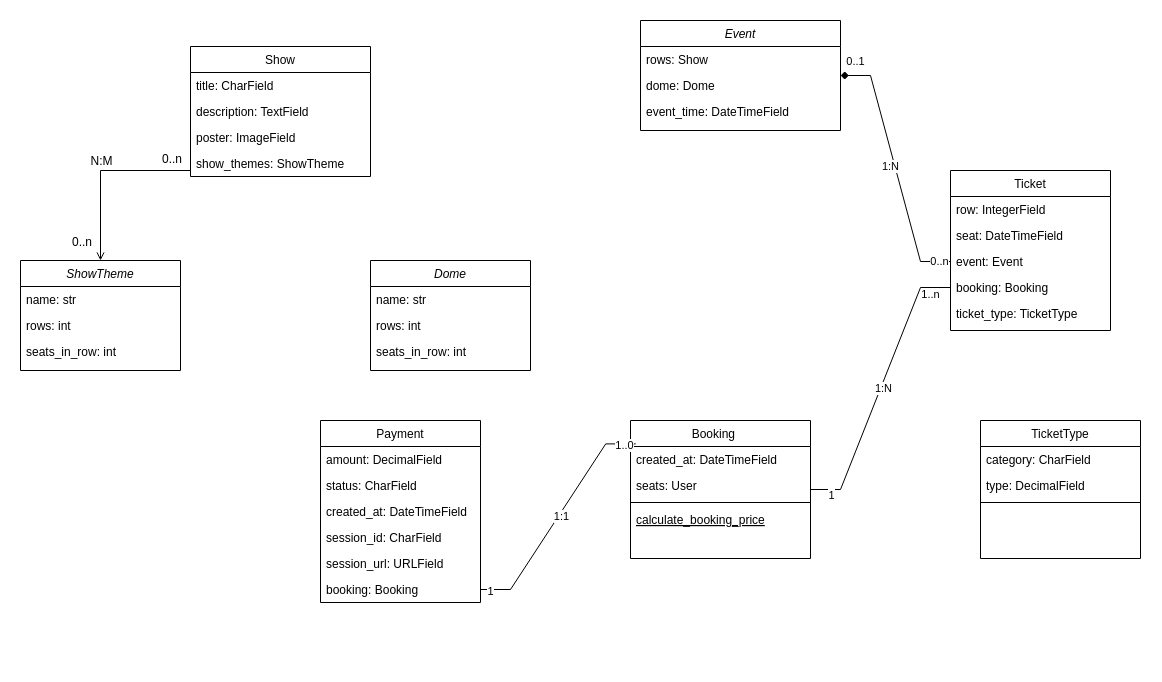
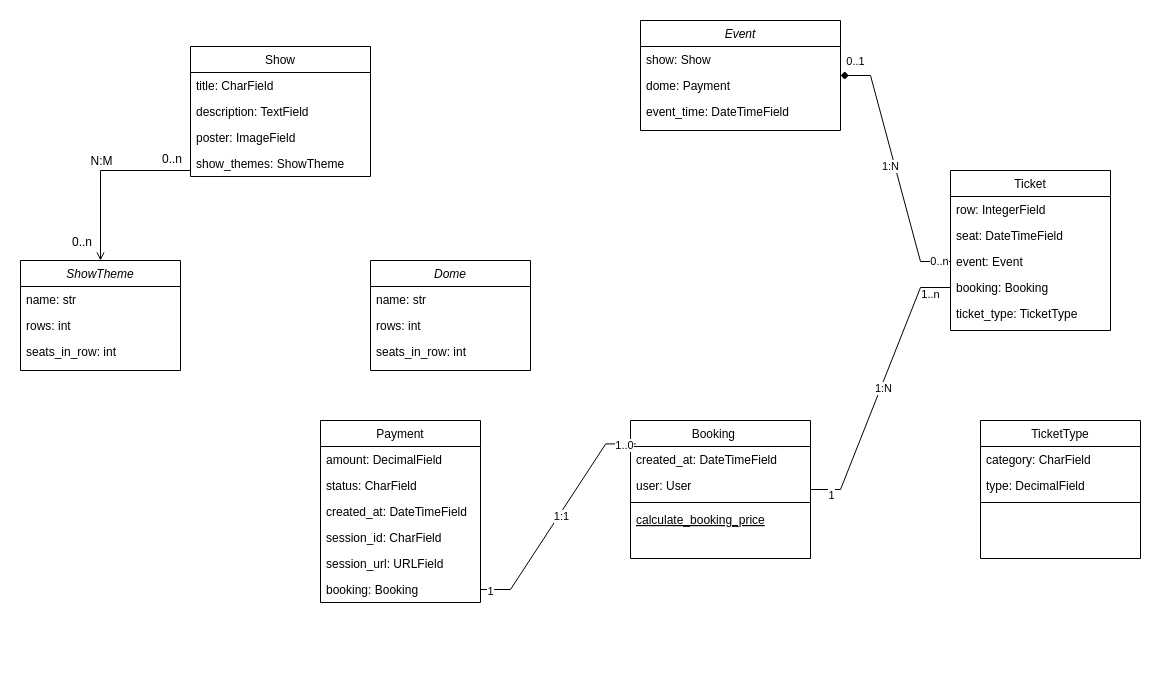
(676, 60) -> (676, 60)
(676, 86) -> (687, 86)
(670, 486) -> (666, 486)
